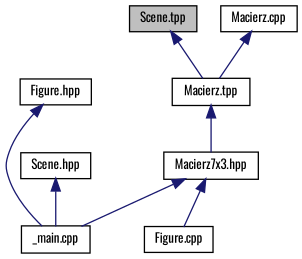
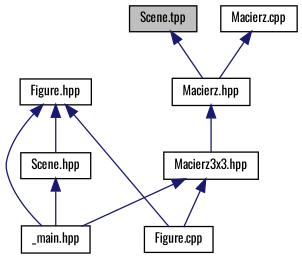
(211, 92) -> (211, 92)
none -> (56, 135)
(211, 166) -> (211, 166)
none -> (122, 171)
(56, 239) -> (56, 239)
